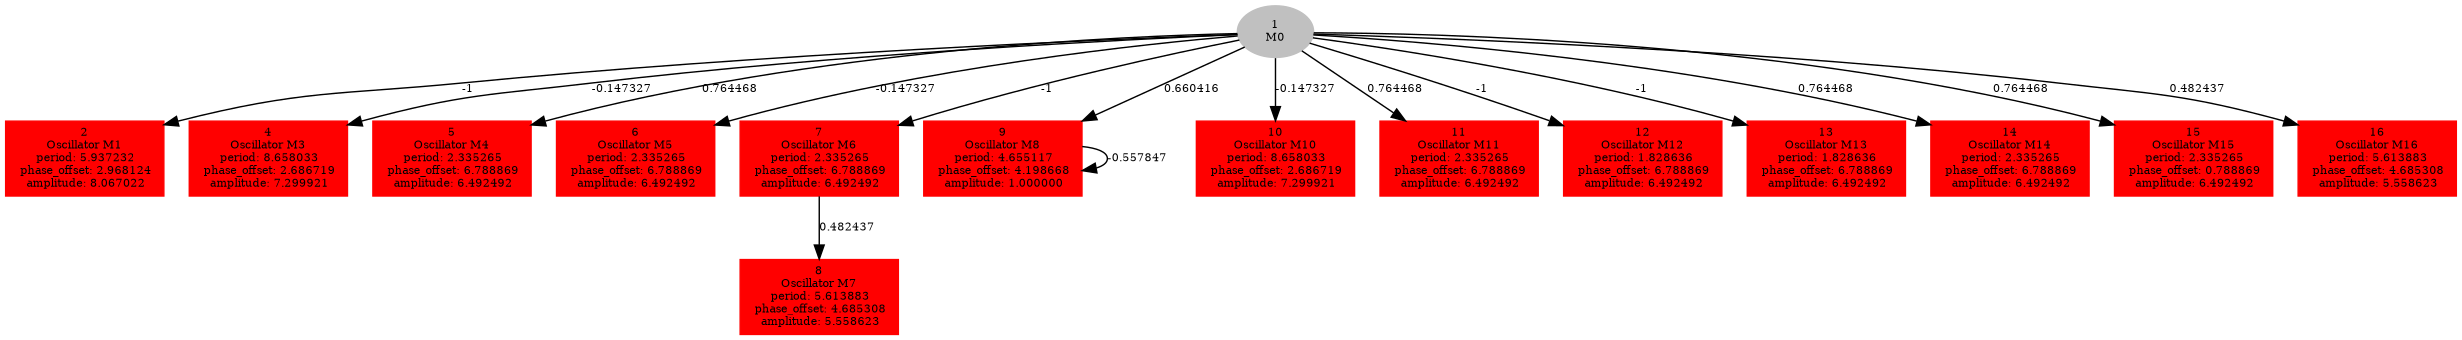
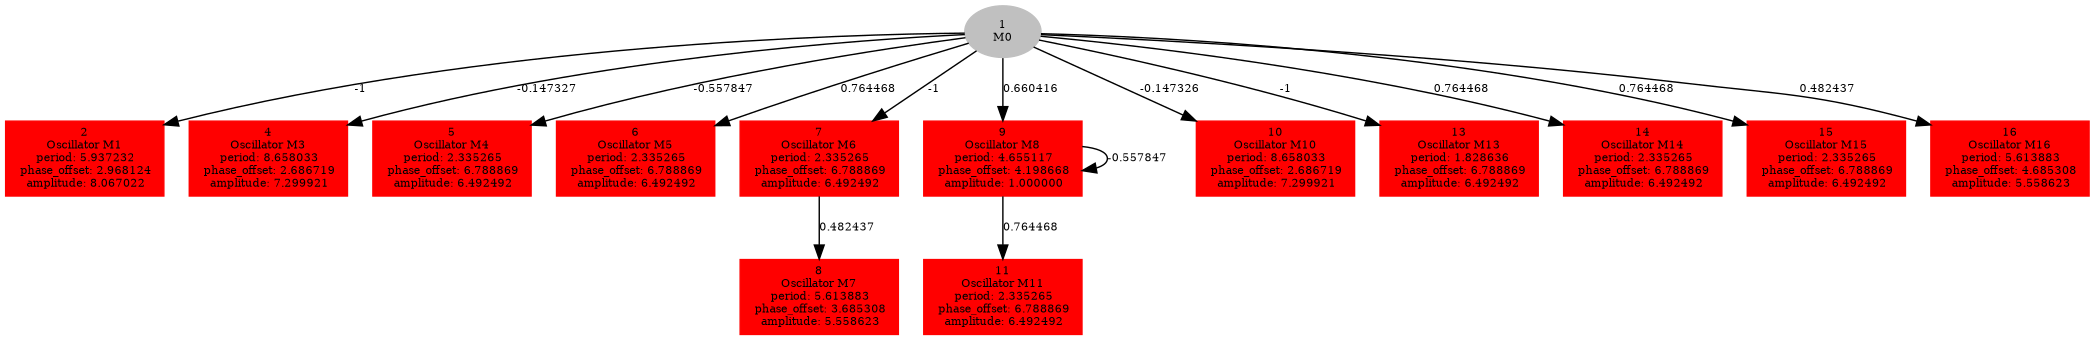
(1348, 82) -> (1003, 221)
(732, 89) -> (725, 89)
(908, 89) -> (870, 89)
(1307, 89) -> (1172, 89)
(1643, 159) -> none
(2194, 171) -> (1826, 171)
(819, 309) -> (819, 309)
